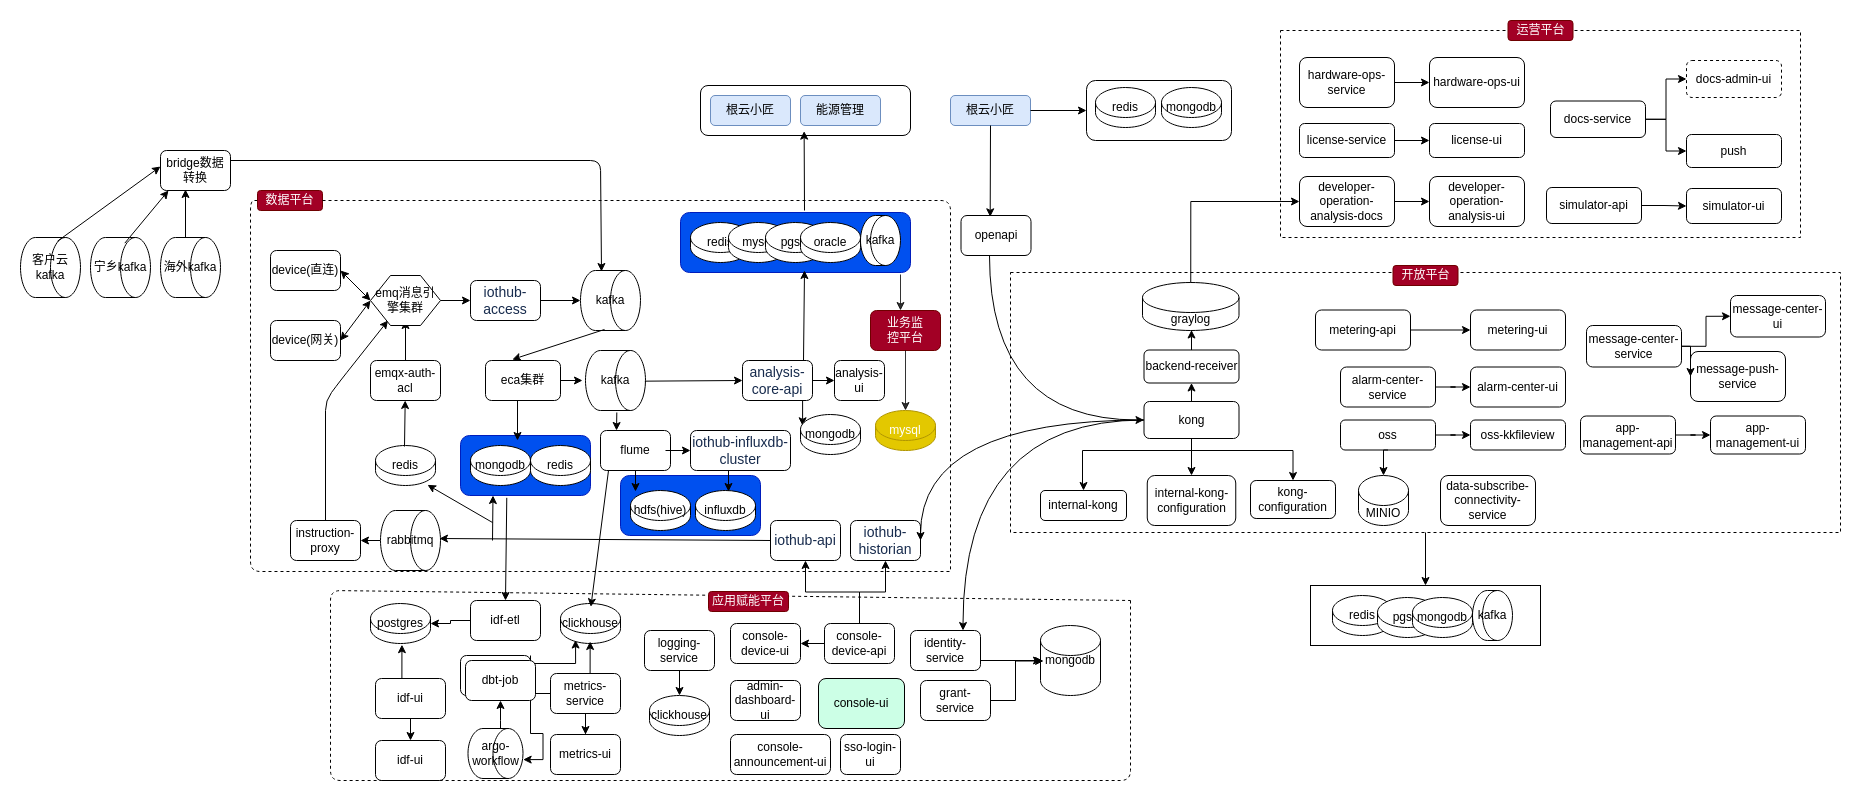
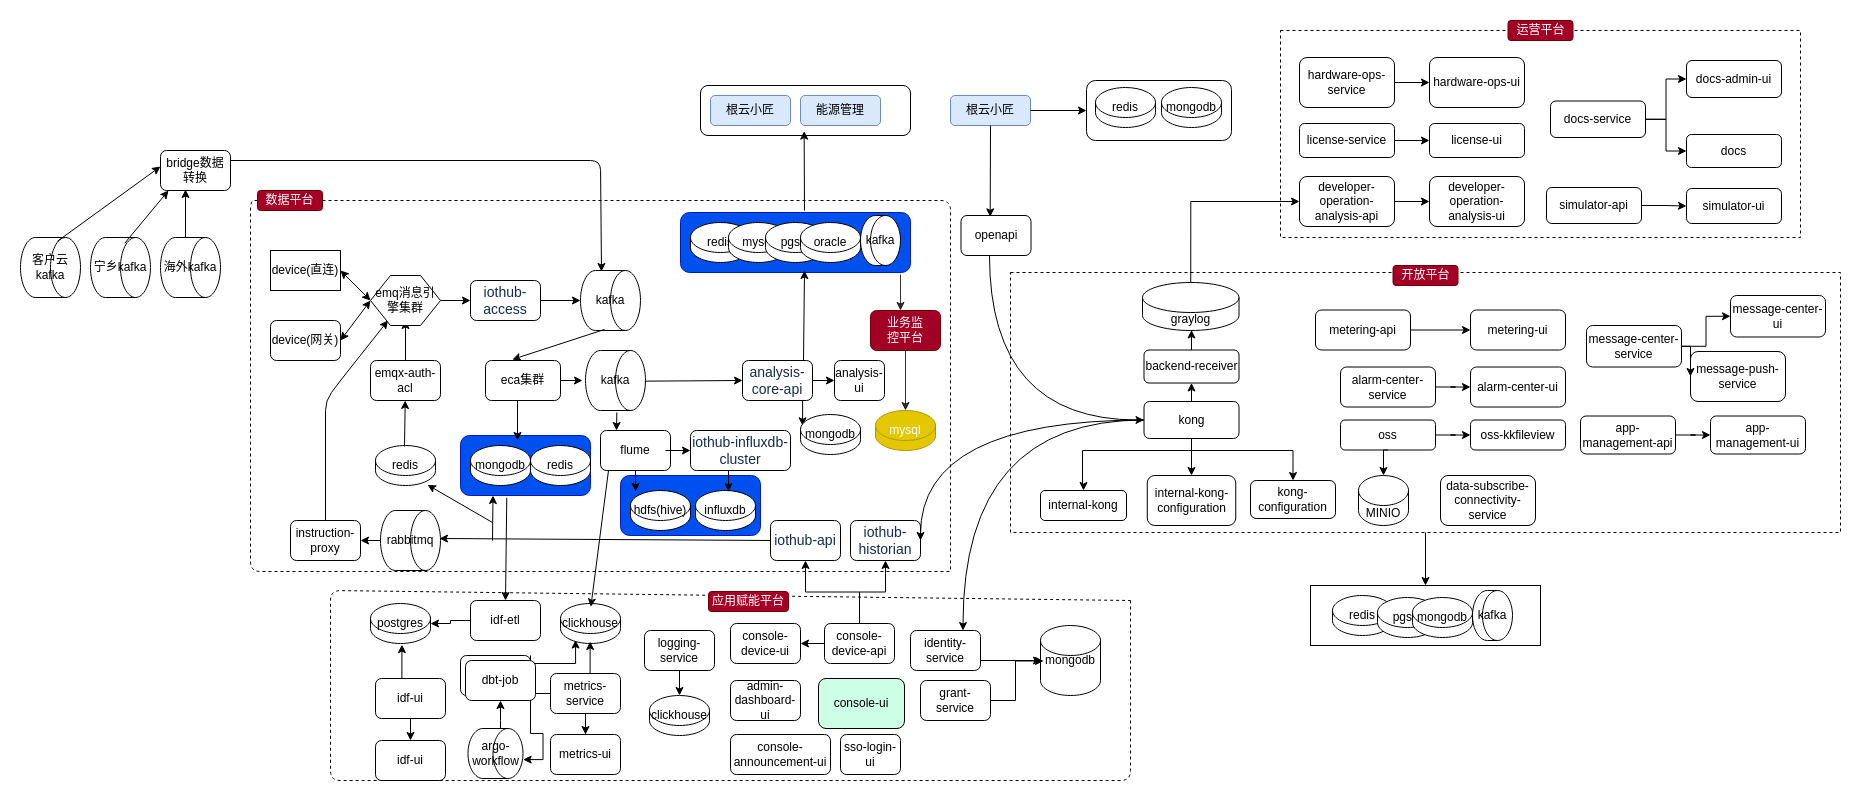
(1734, 79) -> (1734, 79)
(1734, 152) -> (1734, 152)
(1347, 202) -> (1347, 202)
(306, 271) -> (306, 271)
